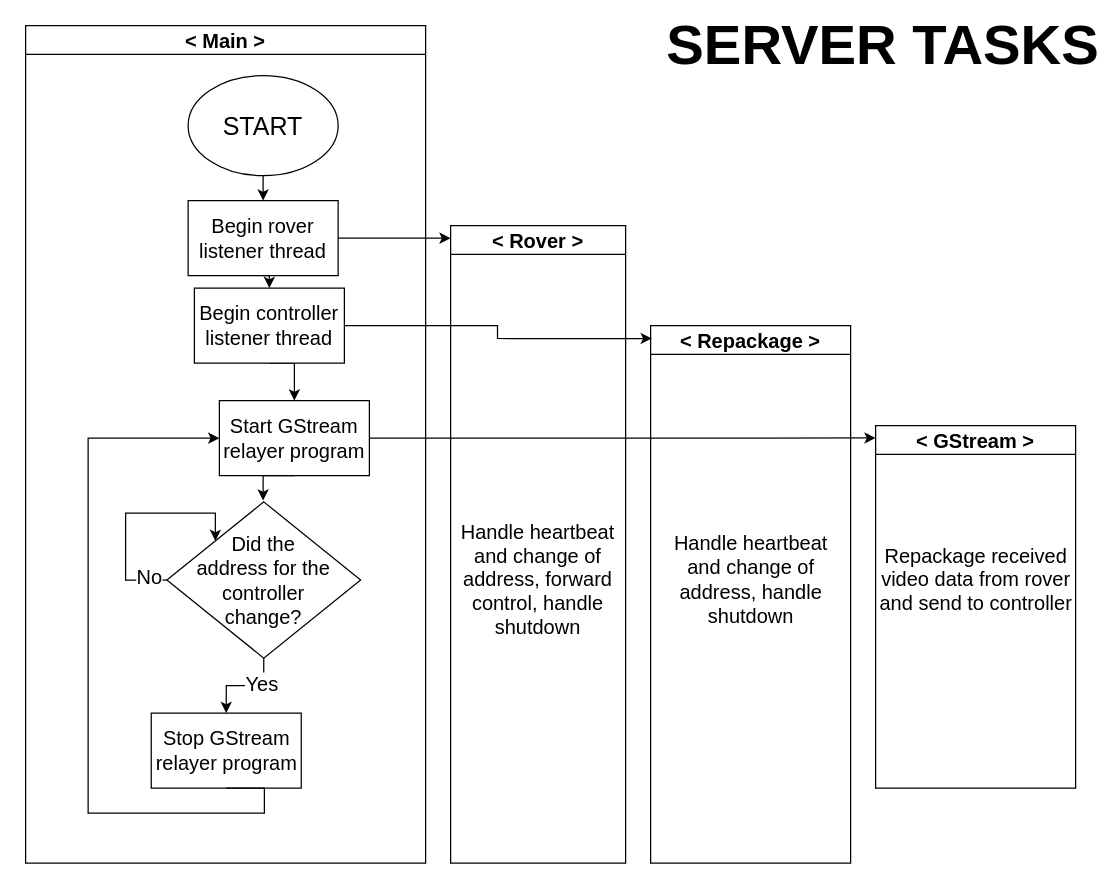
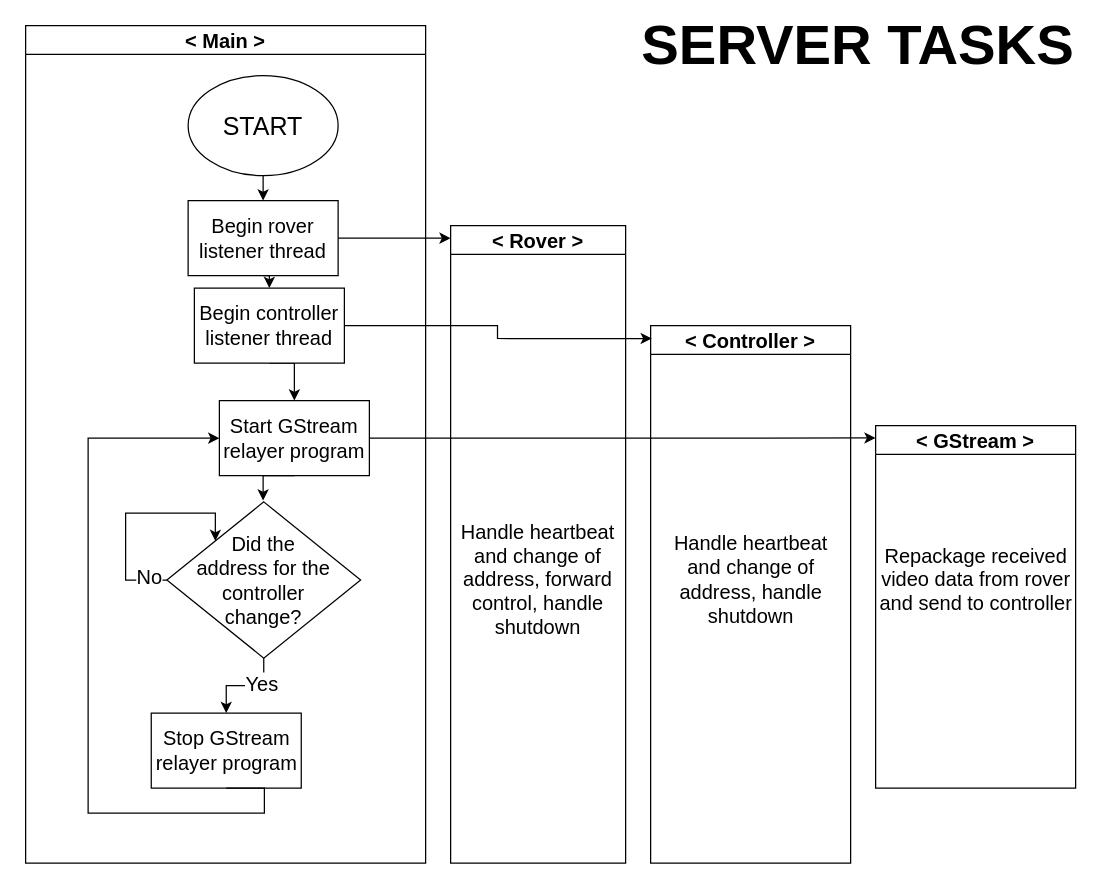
(796, 44) -> (771, 44)
(751, 341) -> (751, 341)
